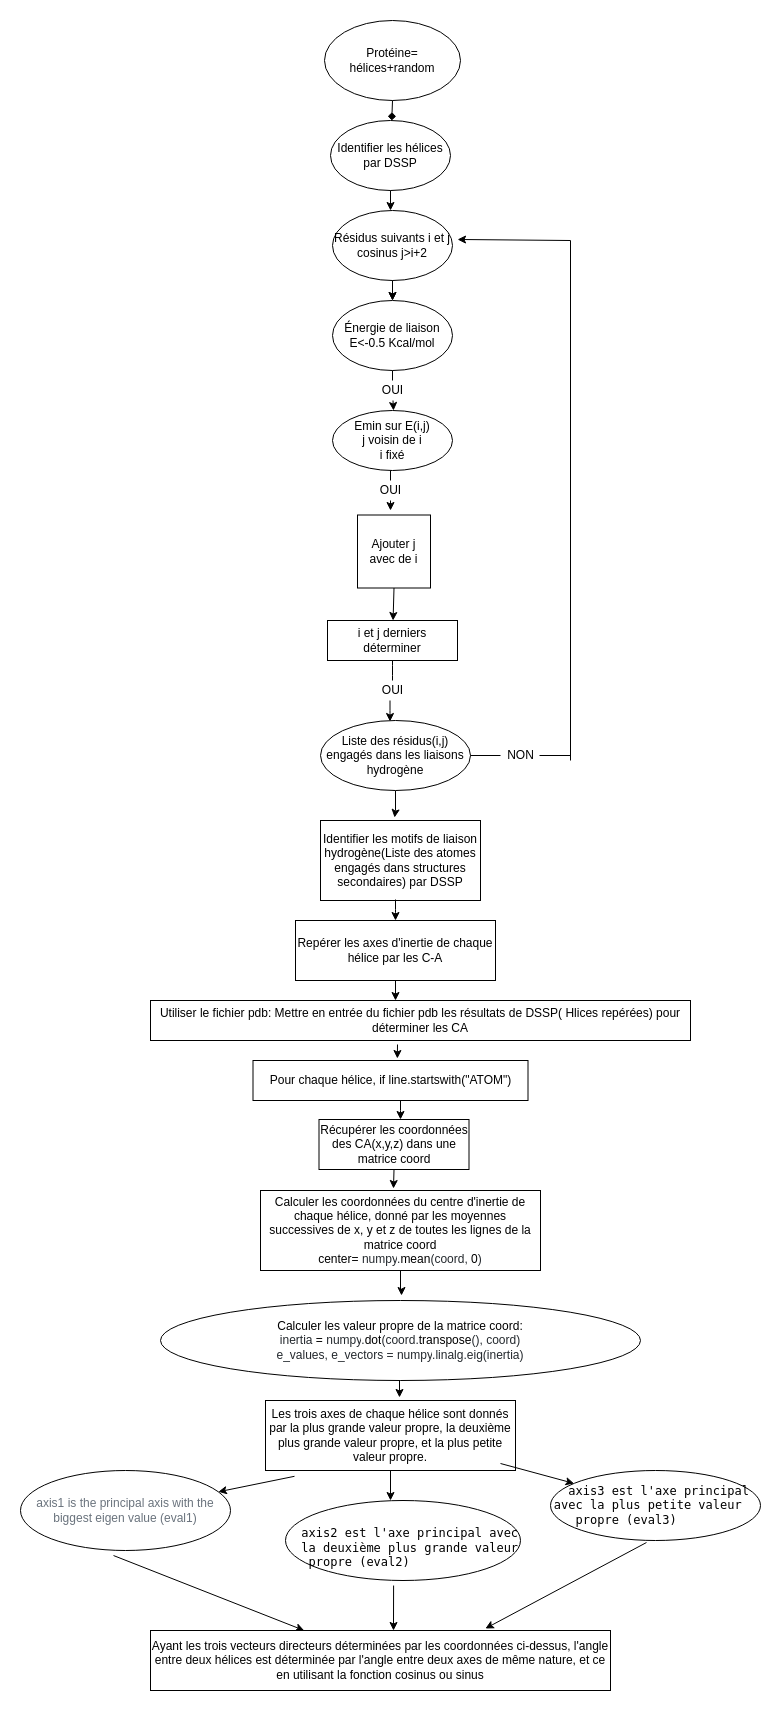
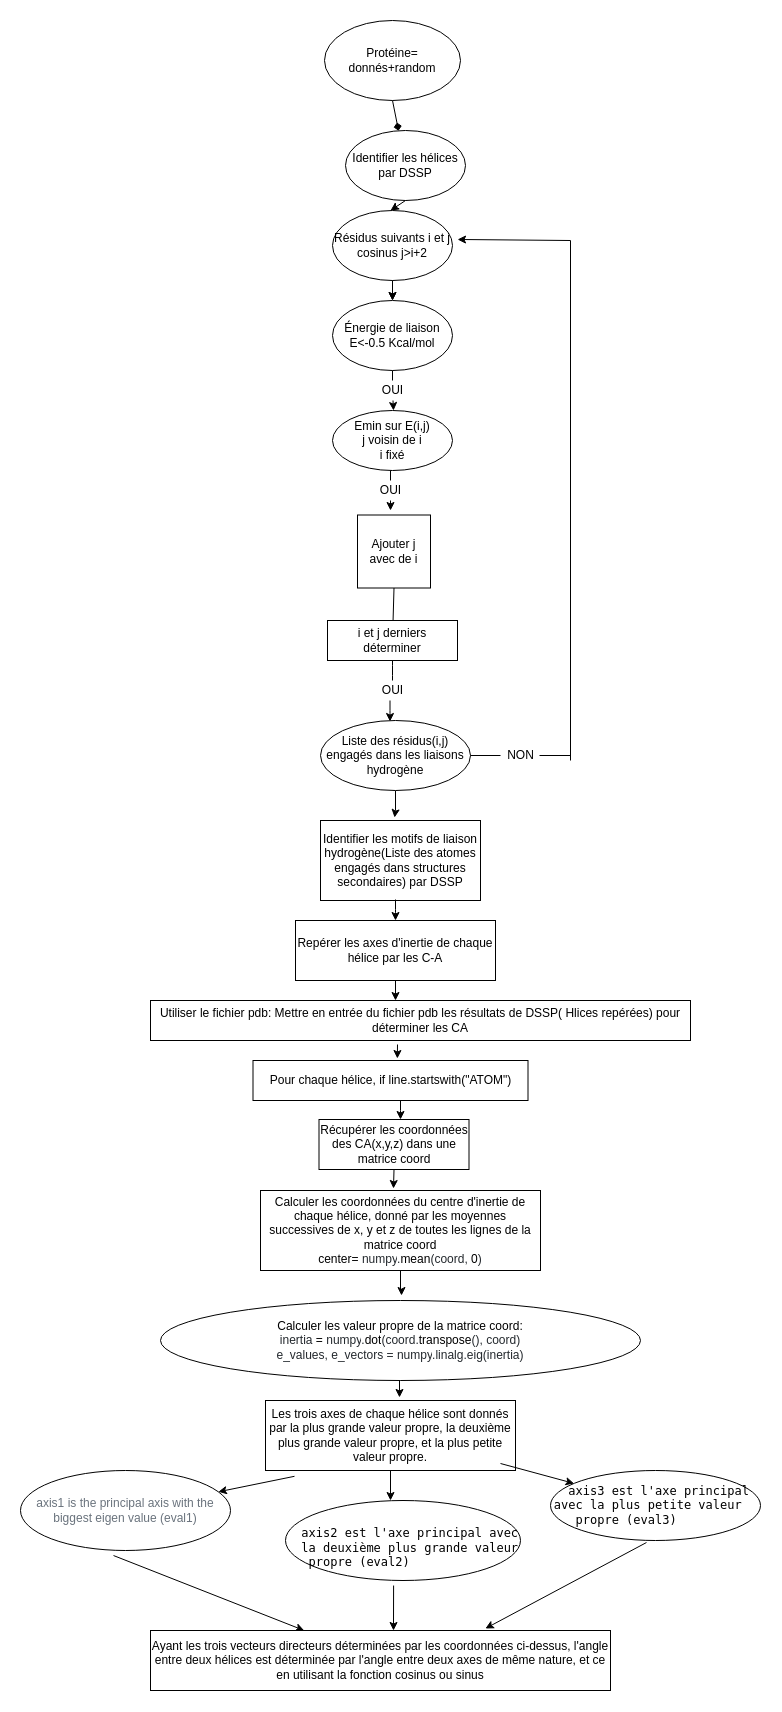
(393, 61) -> (393, 61)
(391, 156) -> (406, 166)
(393, 612) -> (393, 615)
